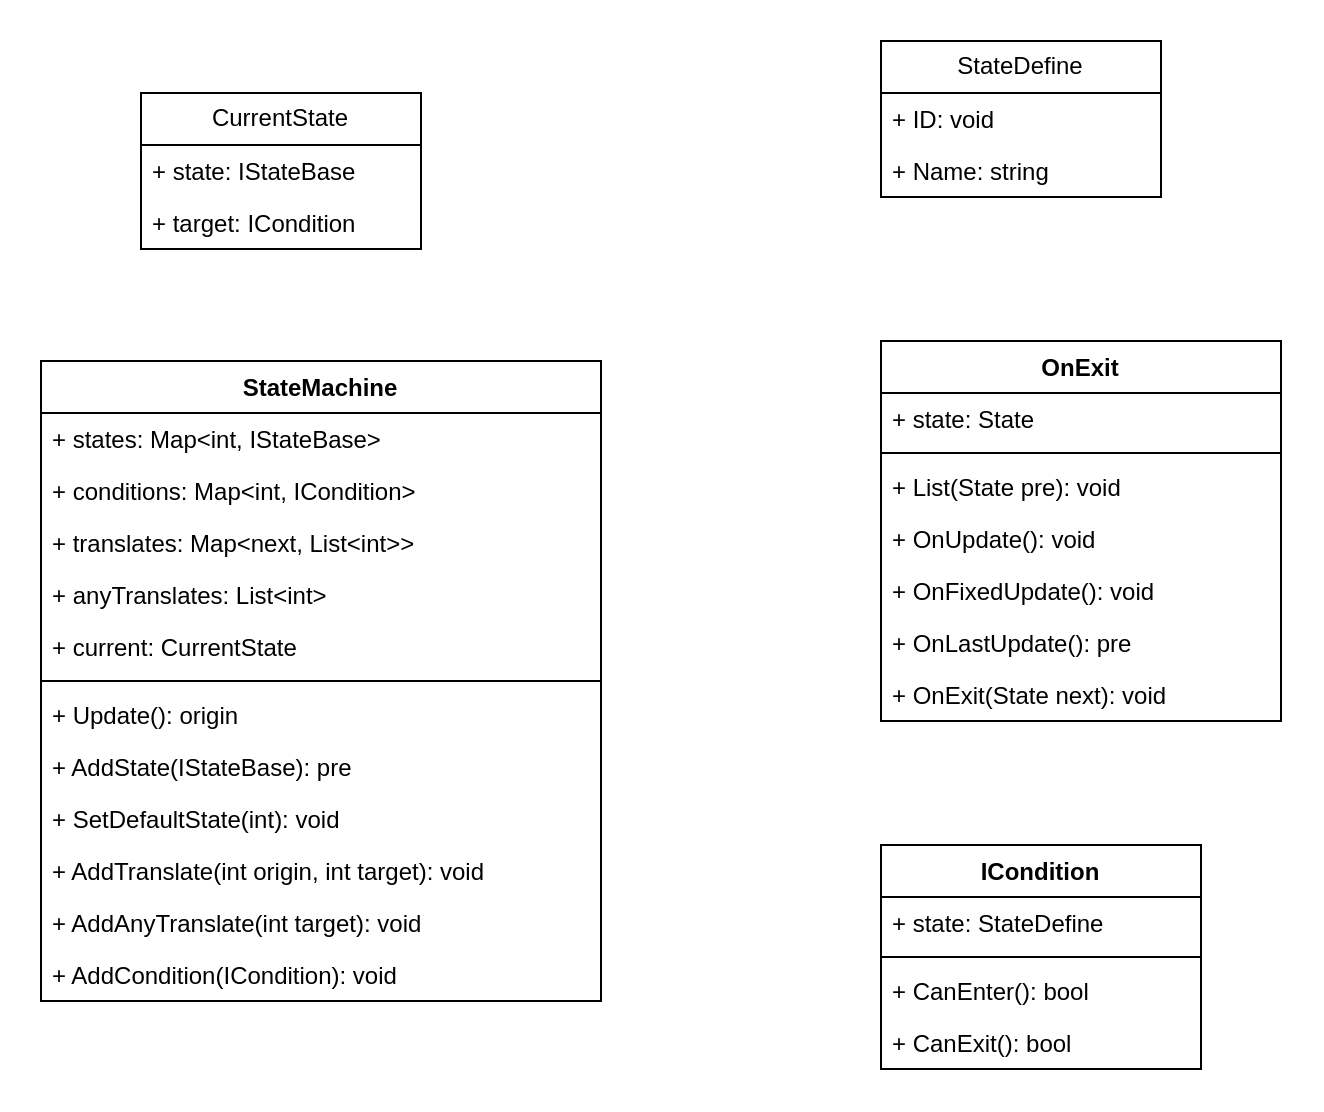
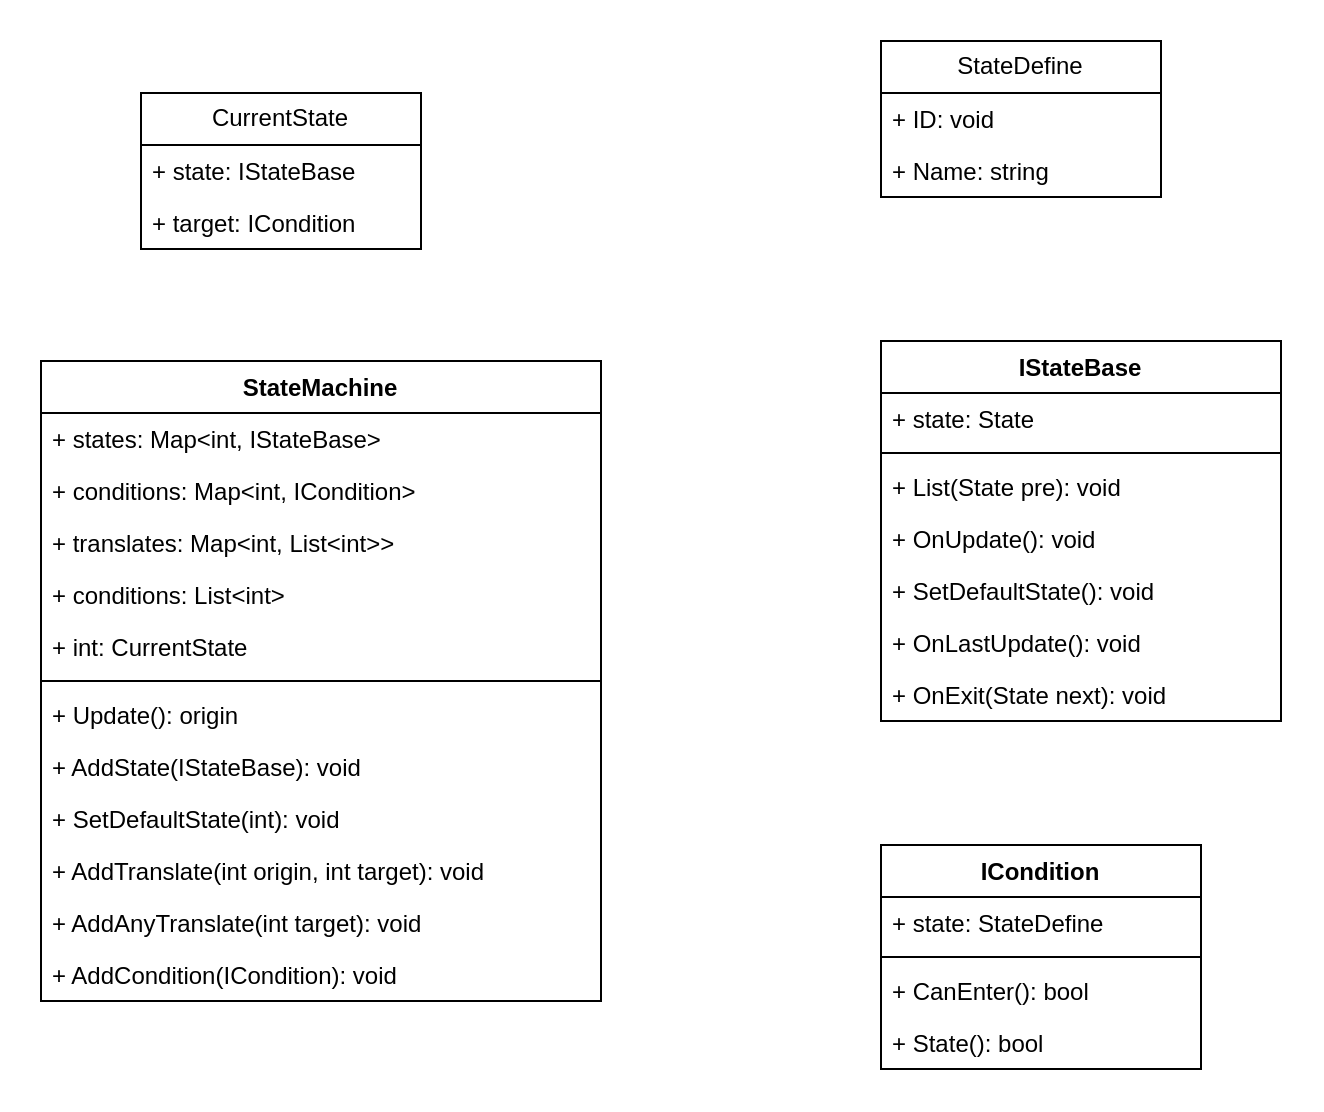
(1081, 369) -> (1081, 369)
(257, 545) -> (247, 545)
(1032, 593) -> (1045, 593)
(209, 597) -> (186, 597)
(1025, 645) -> (1028, 645)
(201, 649) -> (171, 649)
(225, 769) -> (229, 769)
(992, 1045) -> (981, 1045)
